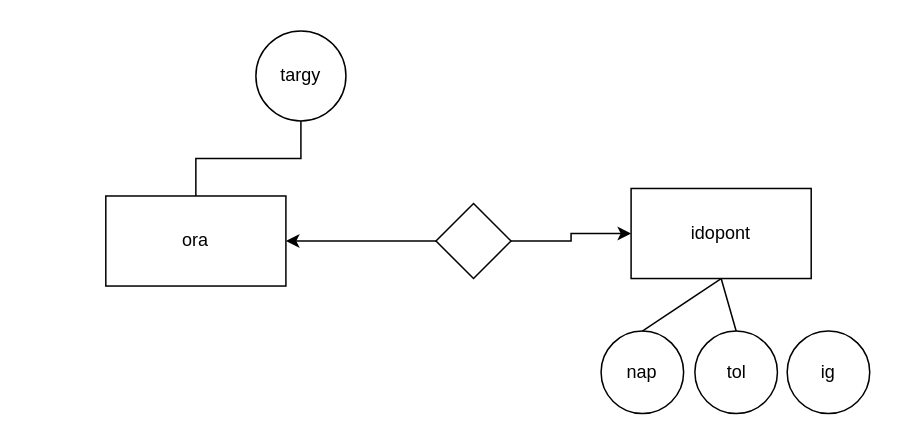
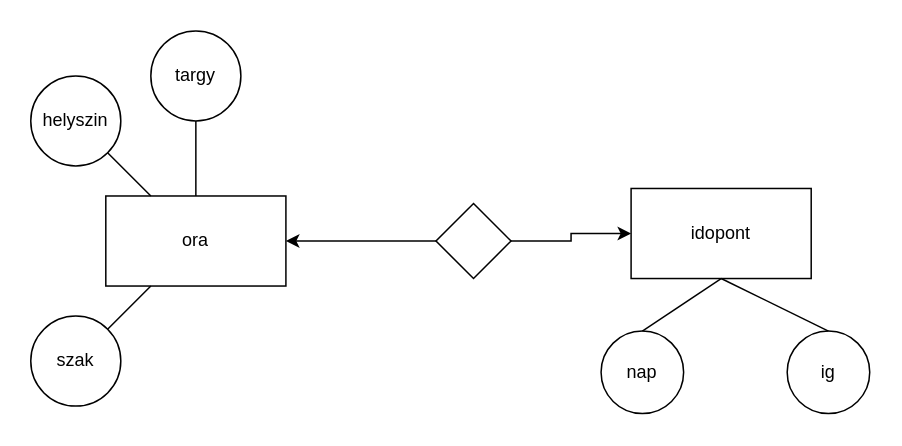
(301, 76) -> (196, 76)
none -> (76, 121)
none -> (130, 175)
none -> (774, 304)
(729, 306) -> none
none -> (130, 307)
none -> (76, 361)
(736, 372) -> none
